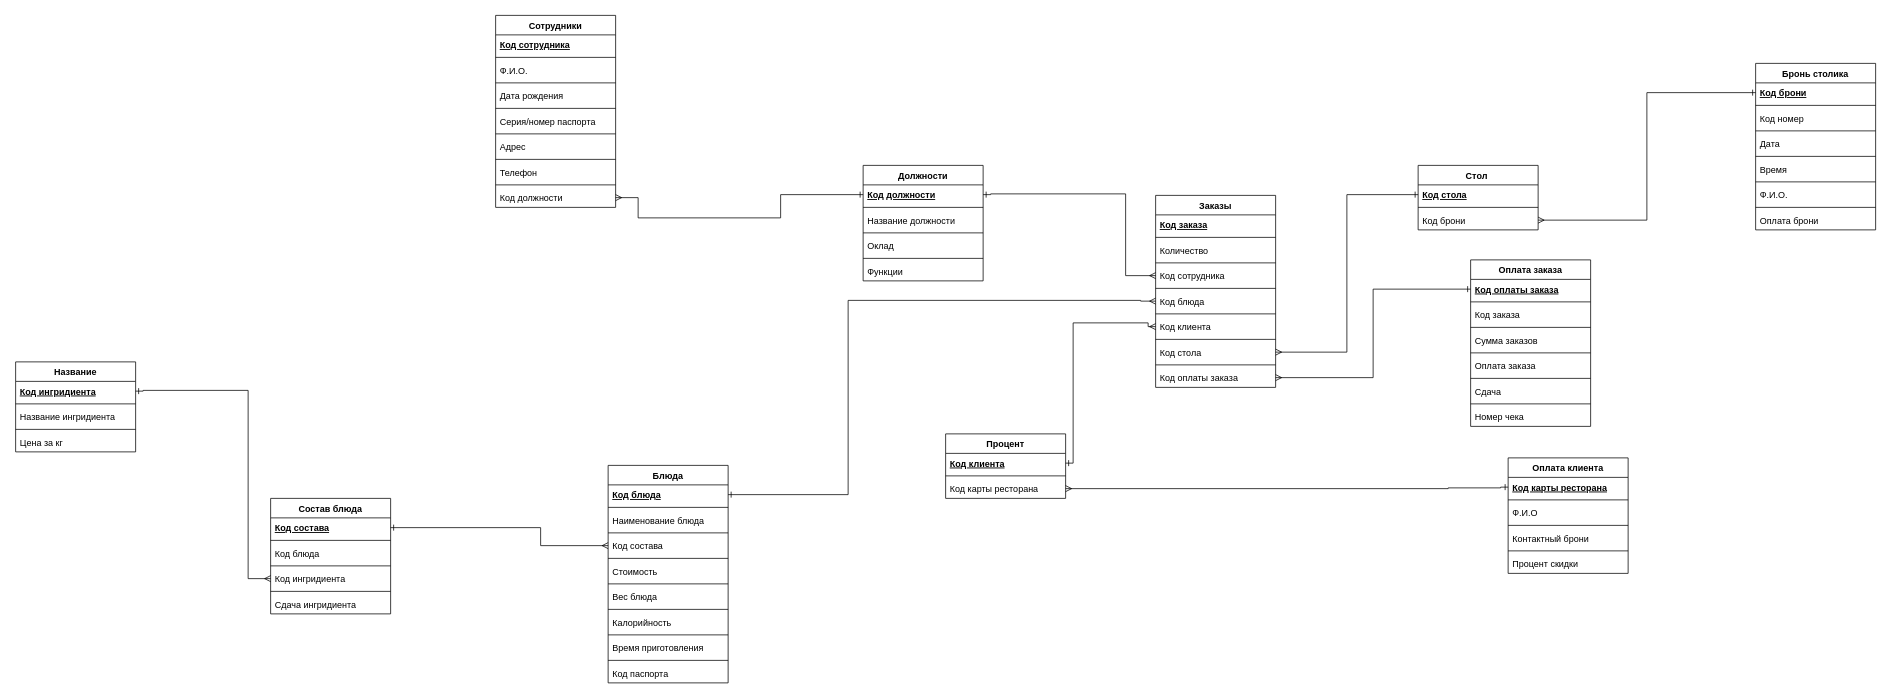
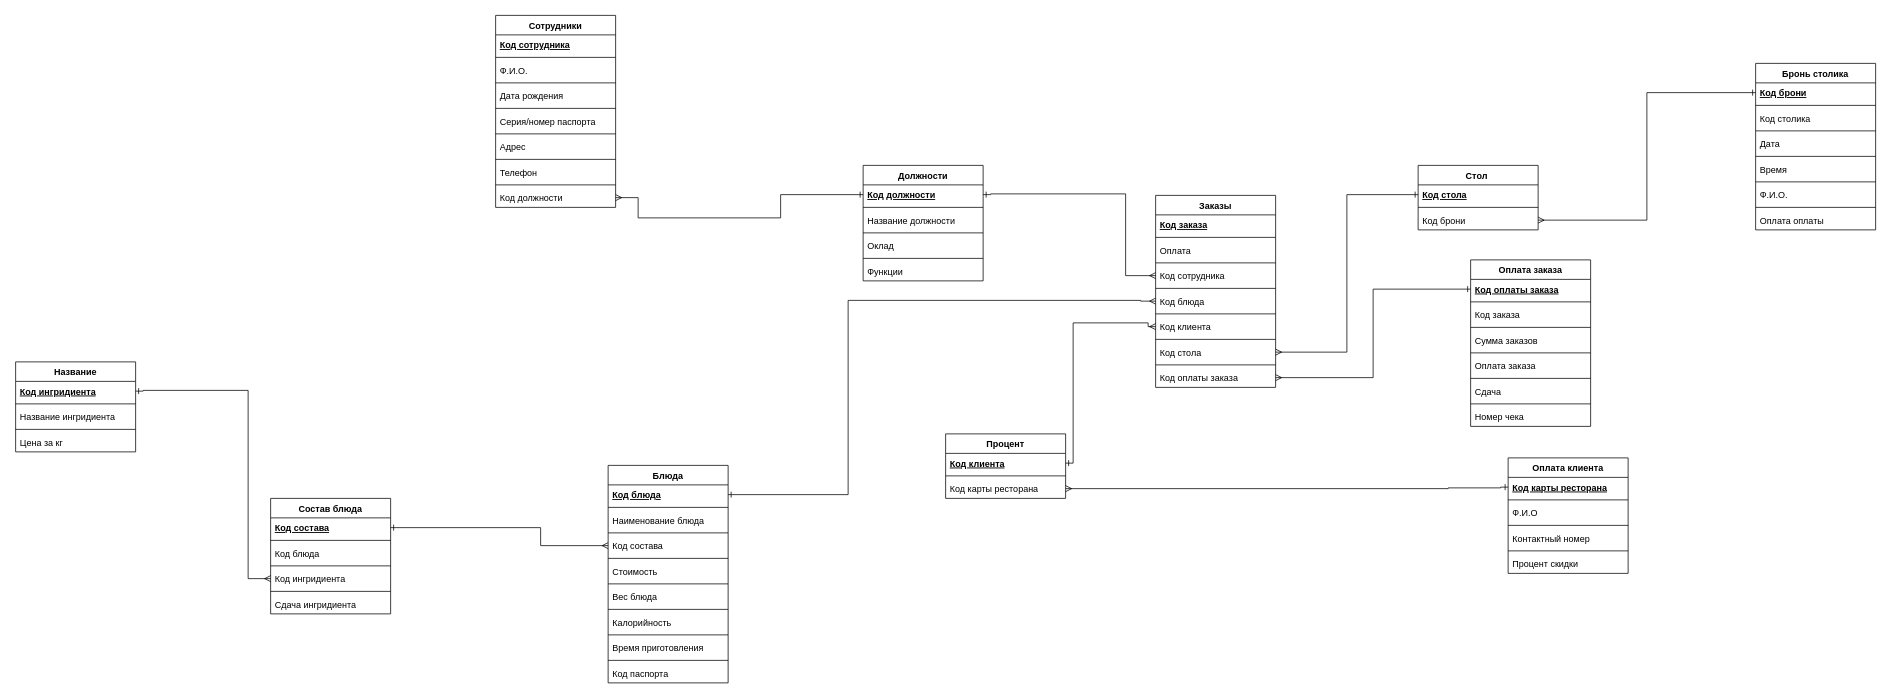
(1781, 119) -> (1786, 119)
(1789, 221) -> (1791, 221)
(1185, 251) -> (1175, 251)
(1551, 539) -> (1551, 539)
